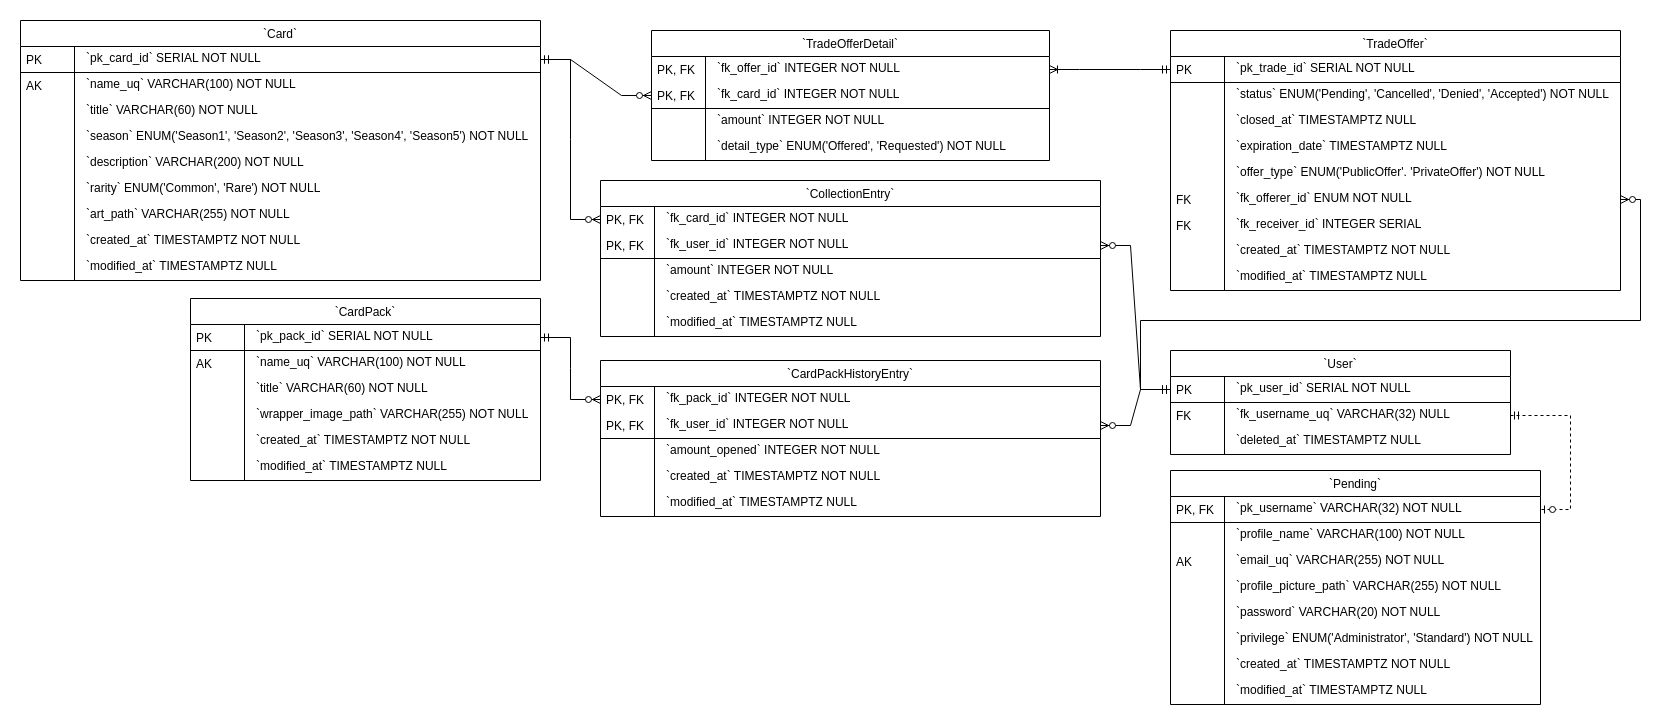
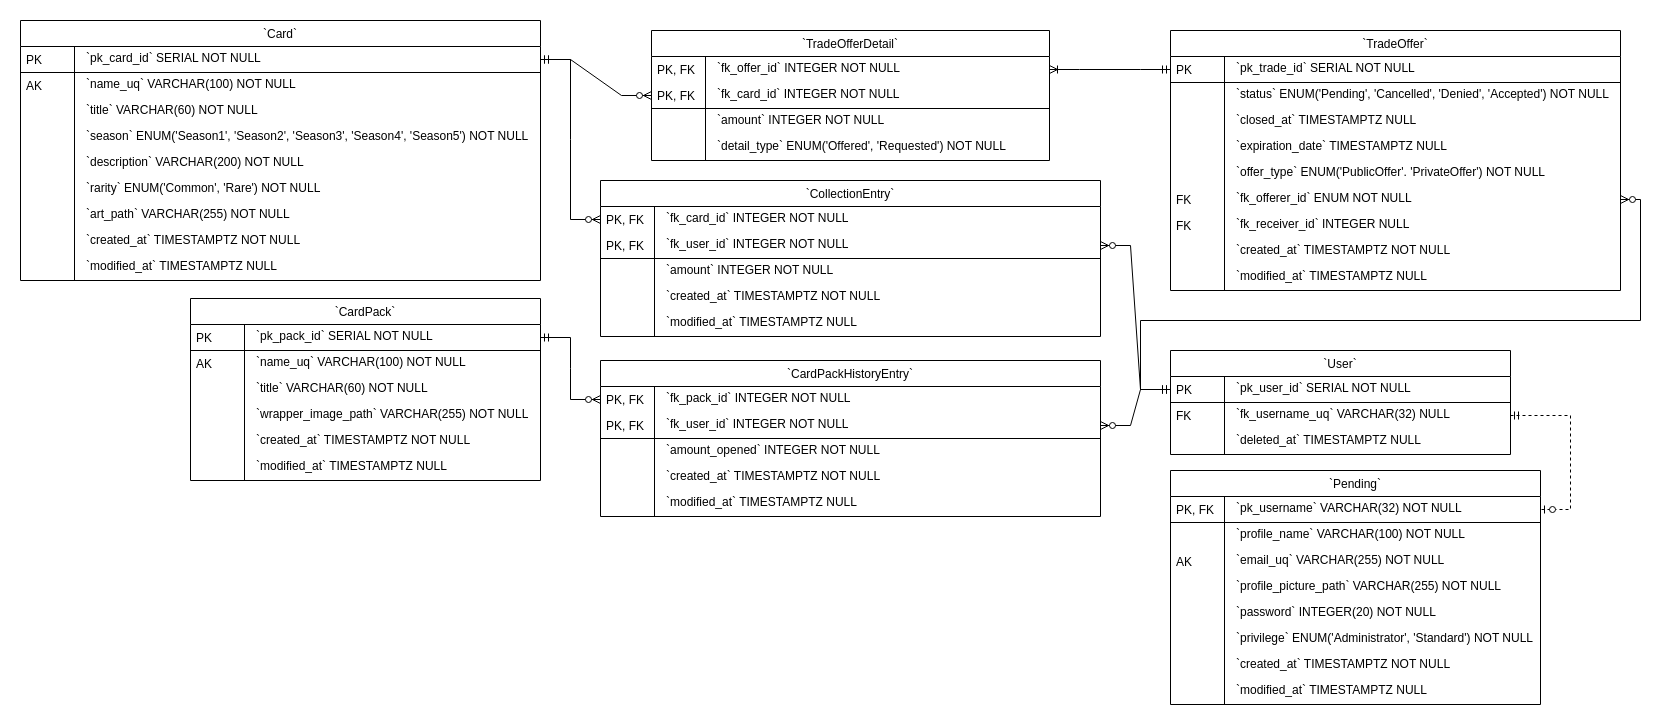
(1334, 224) -> (1327, 224)
(1335, 612) -> (1335, 612)
